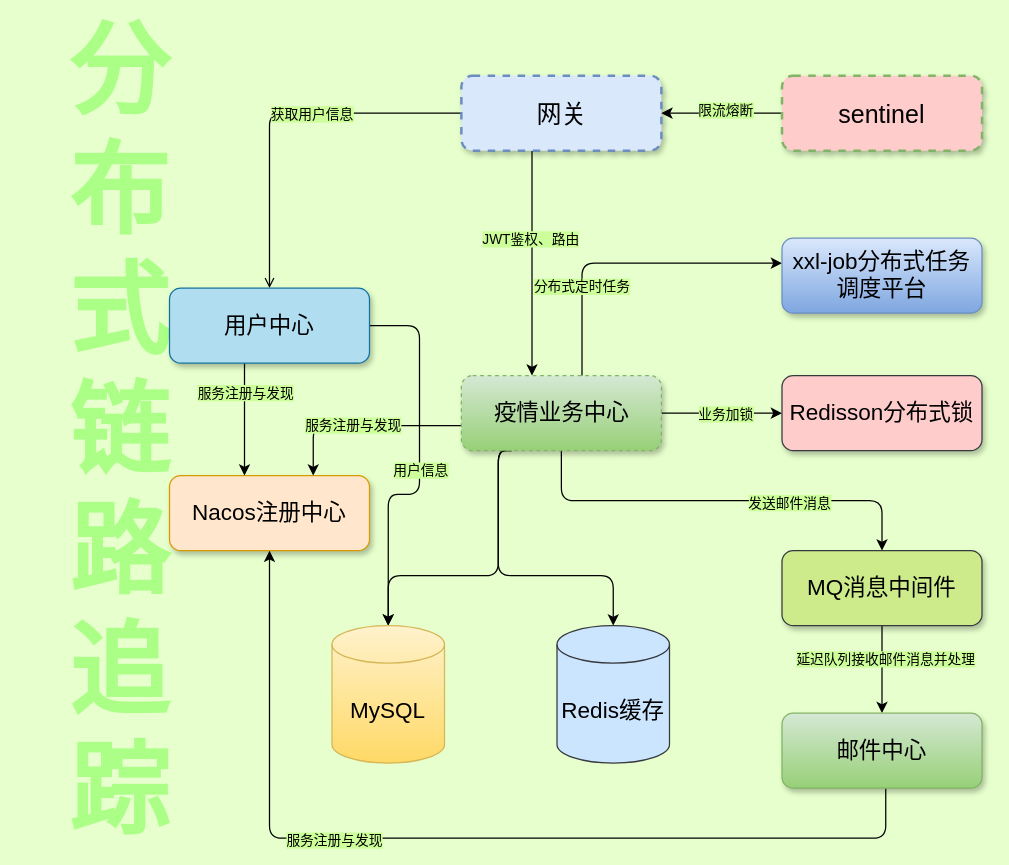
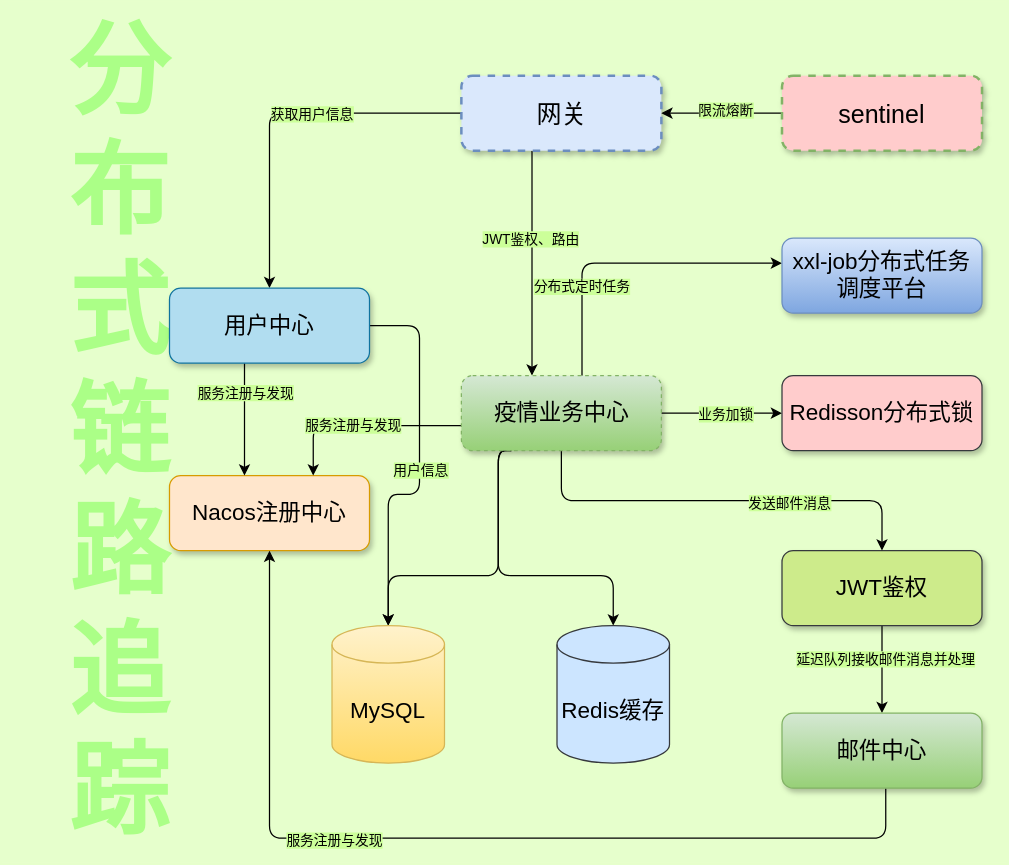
(269, 280) -> (269, 278)
(882, 588) -> (882, 588)
